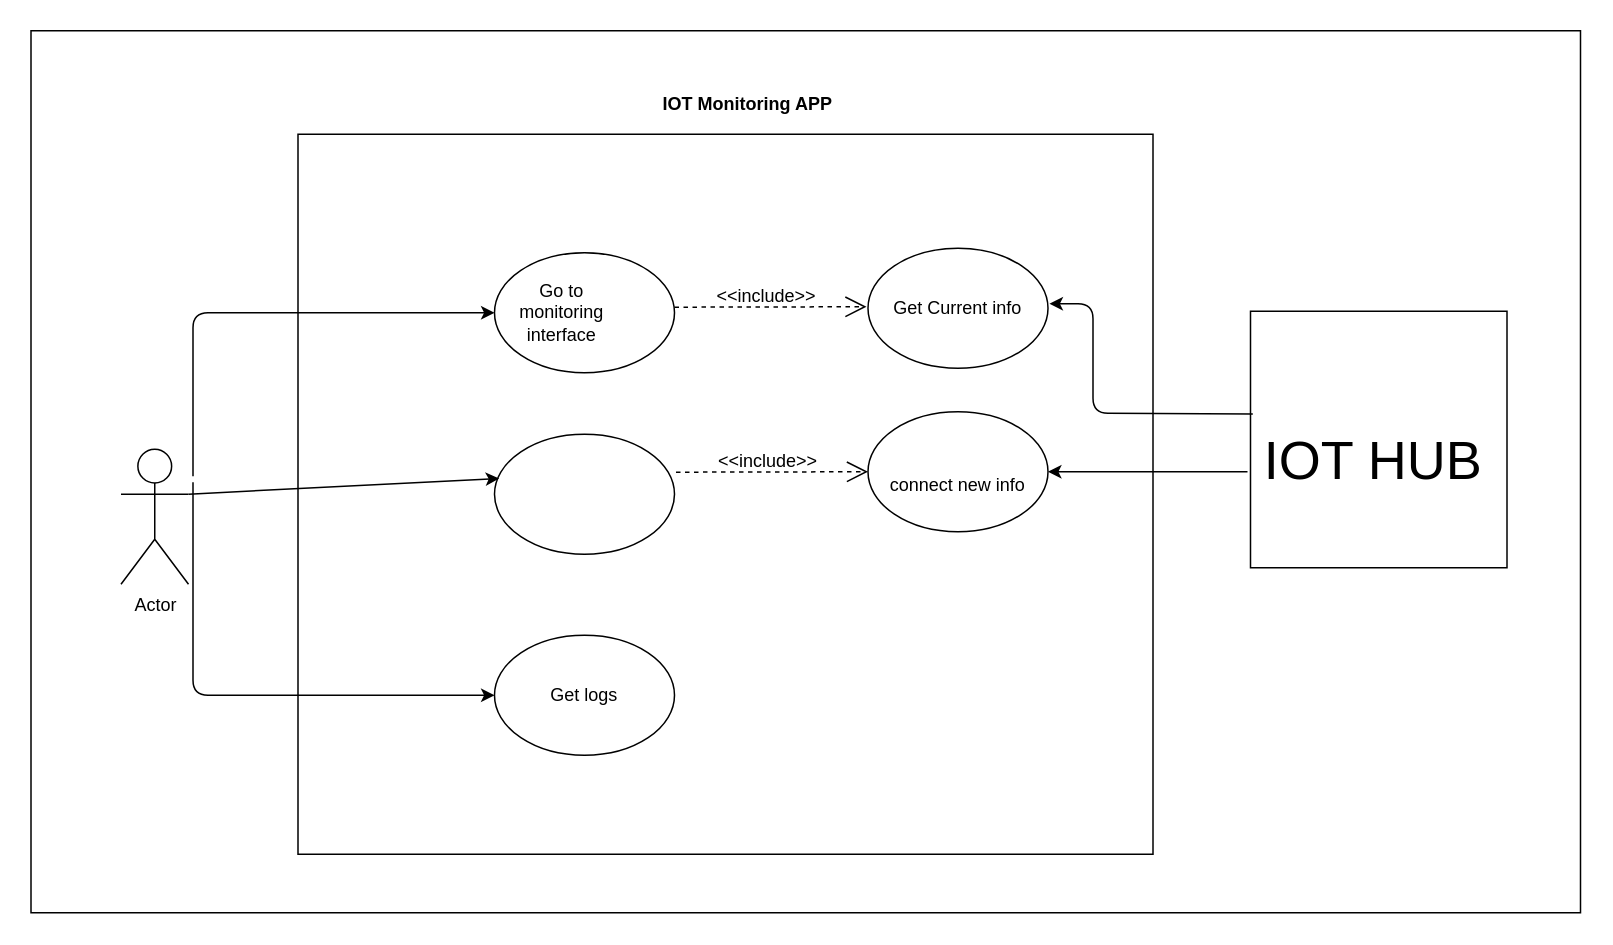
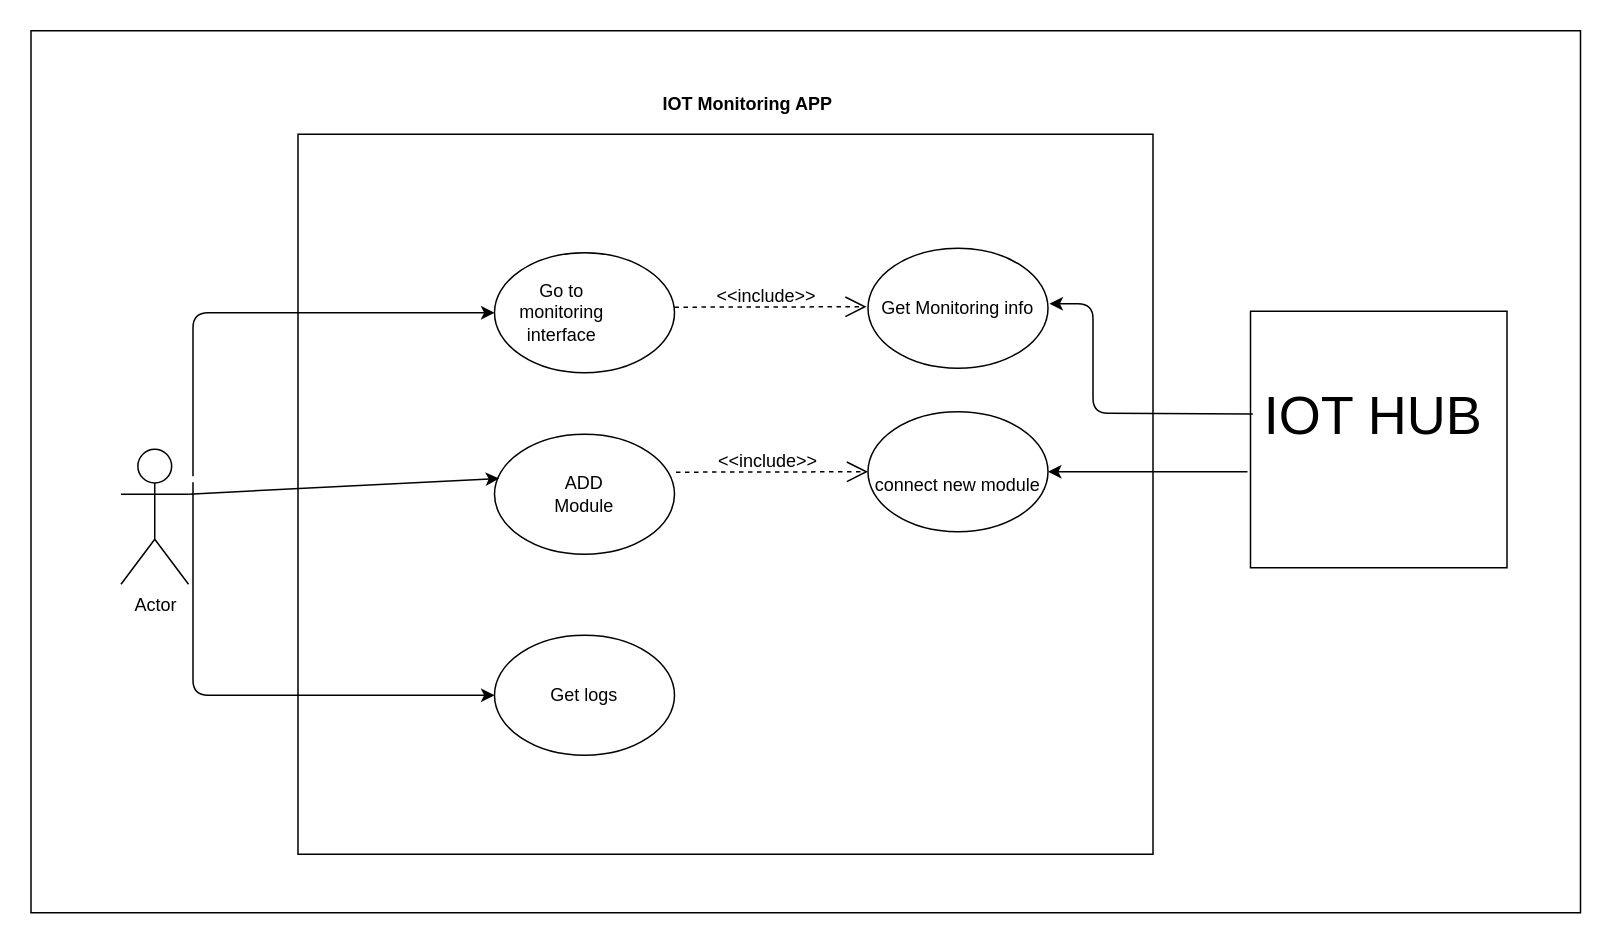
(958, 308) -> (958, 308)
(1373, 460) -> (1373, 415)
(958, 472) -> (958, 472)
none -> (584, 494)
